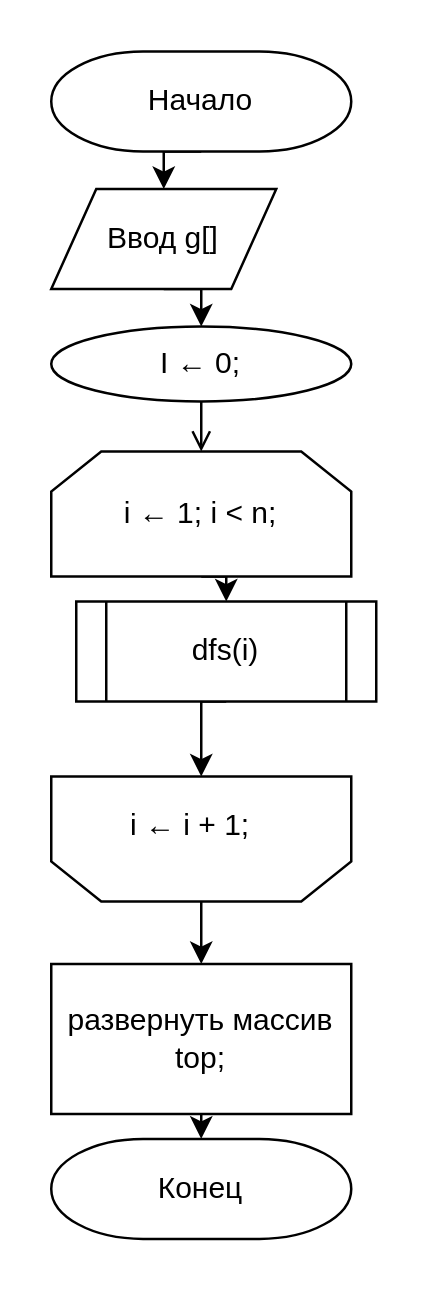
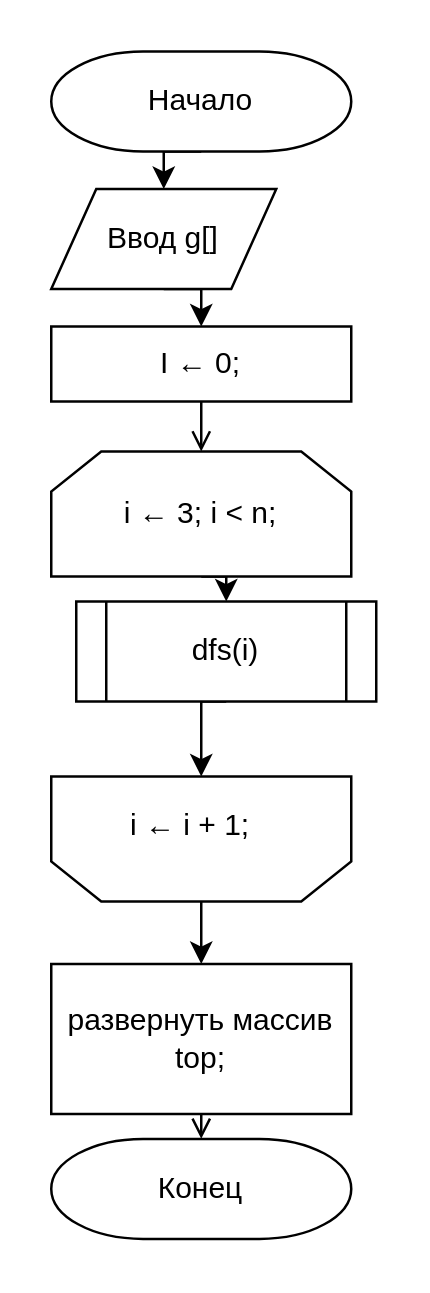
(201, 364) -> (201, 364)
(201, 514) -> (201, 514)
(201, 1120) -> (201, 1124)
